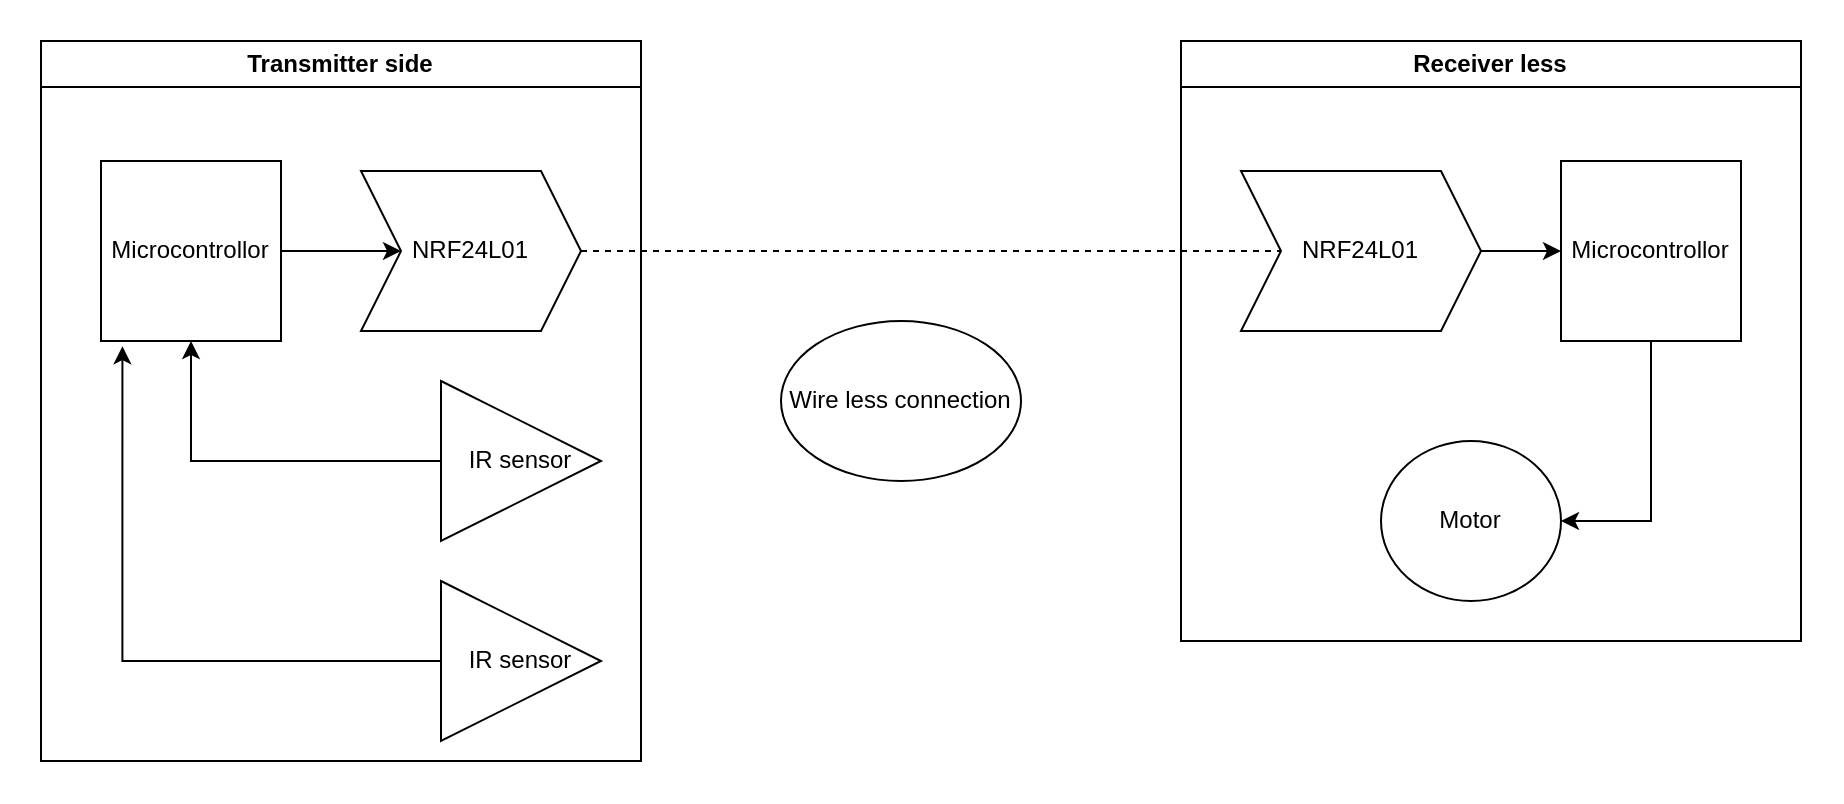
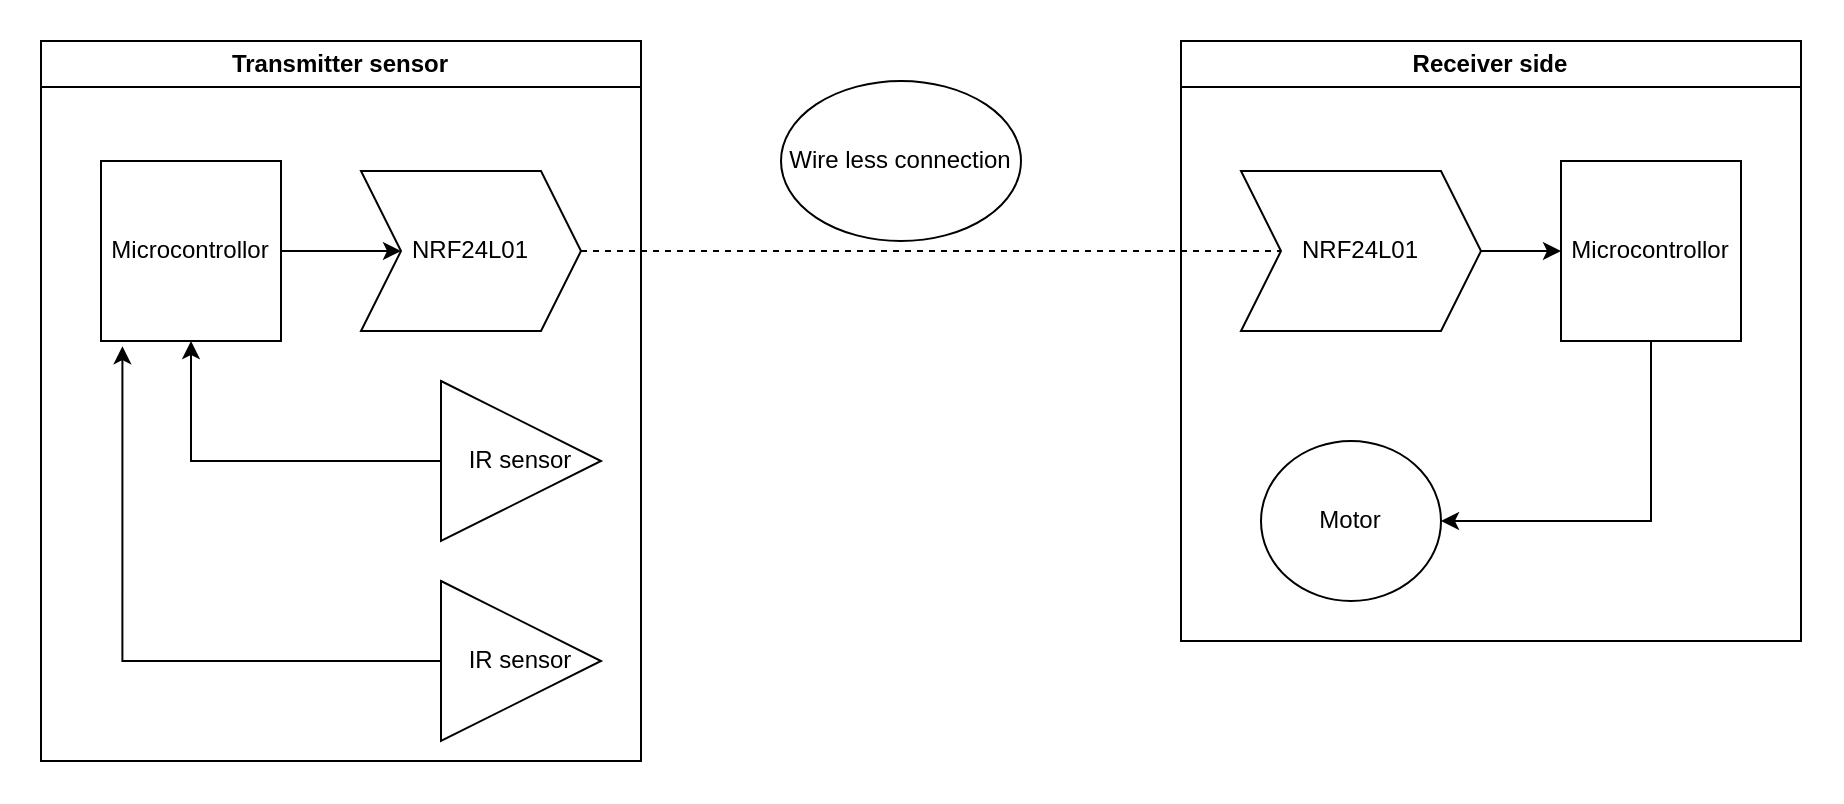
(341, 65) -> (341, 65)
(1491, 65) -> (1491, 65)
(901, 401) -> (901, 161)
(1471, 521) -> (1351, 521)
